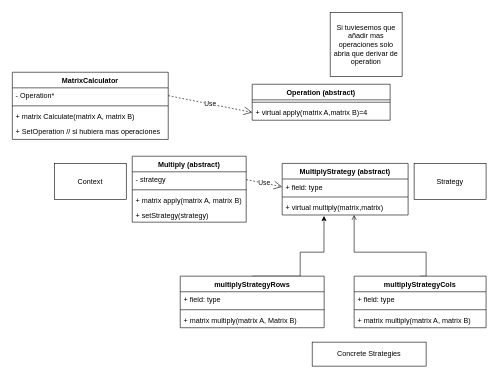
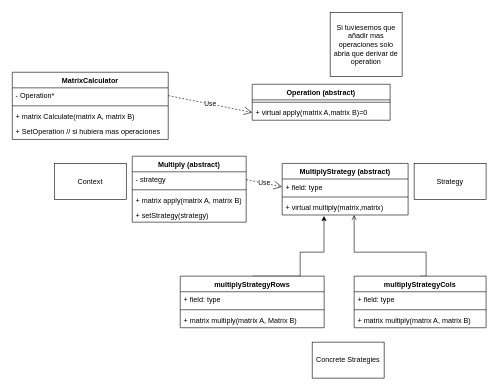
(319, 113) -> (319, 113)
(369, 354) -> (348, 360)
